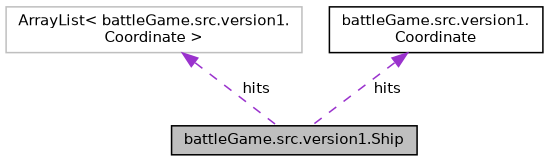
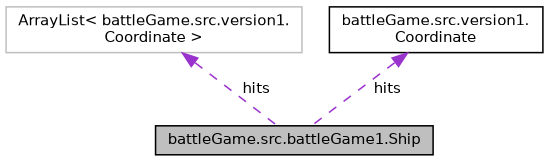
(294, 140) -> (294, 140)
